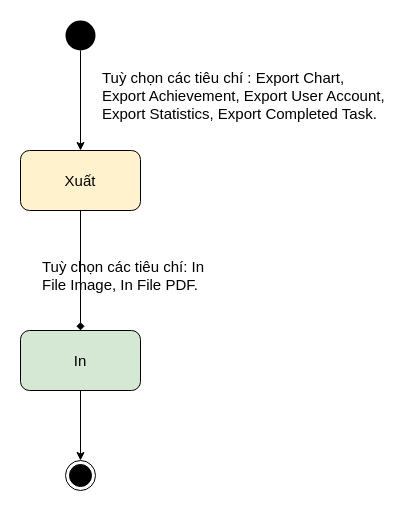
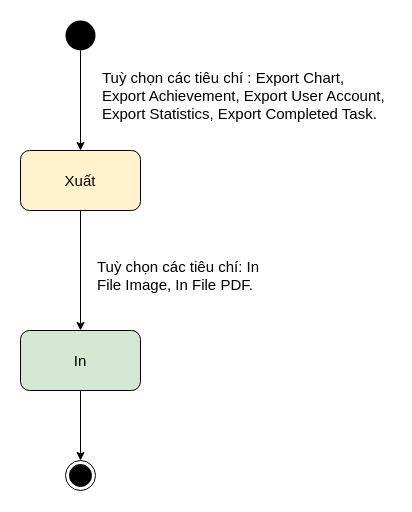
(129, 276) -> (184, 276)
(81, 322) -> (81, 322)
